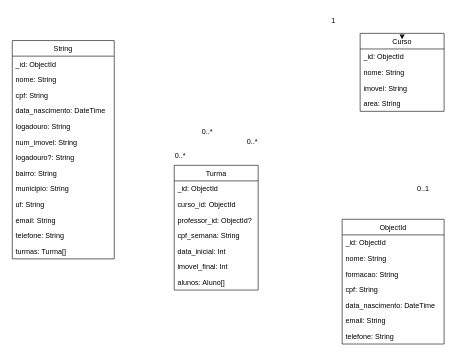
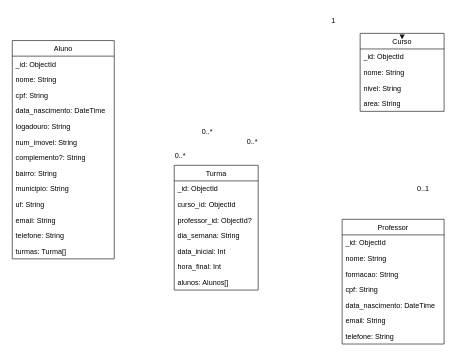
(63, 49) -> (63, 49)
(387, 88) -> (385, 88)
(48, 158) -> (52, 158)
(393, 227) -> (393, 227)
(211, 236) -> (210, 236)
(206, 267) -> (204, 267)
(204, 283) -> (206, 283)
